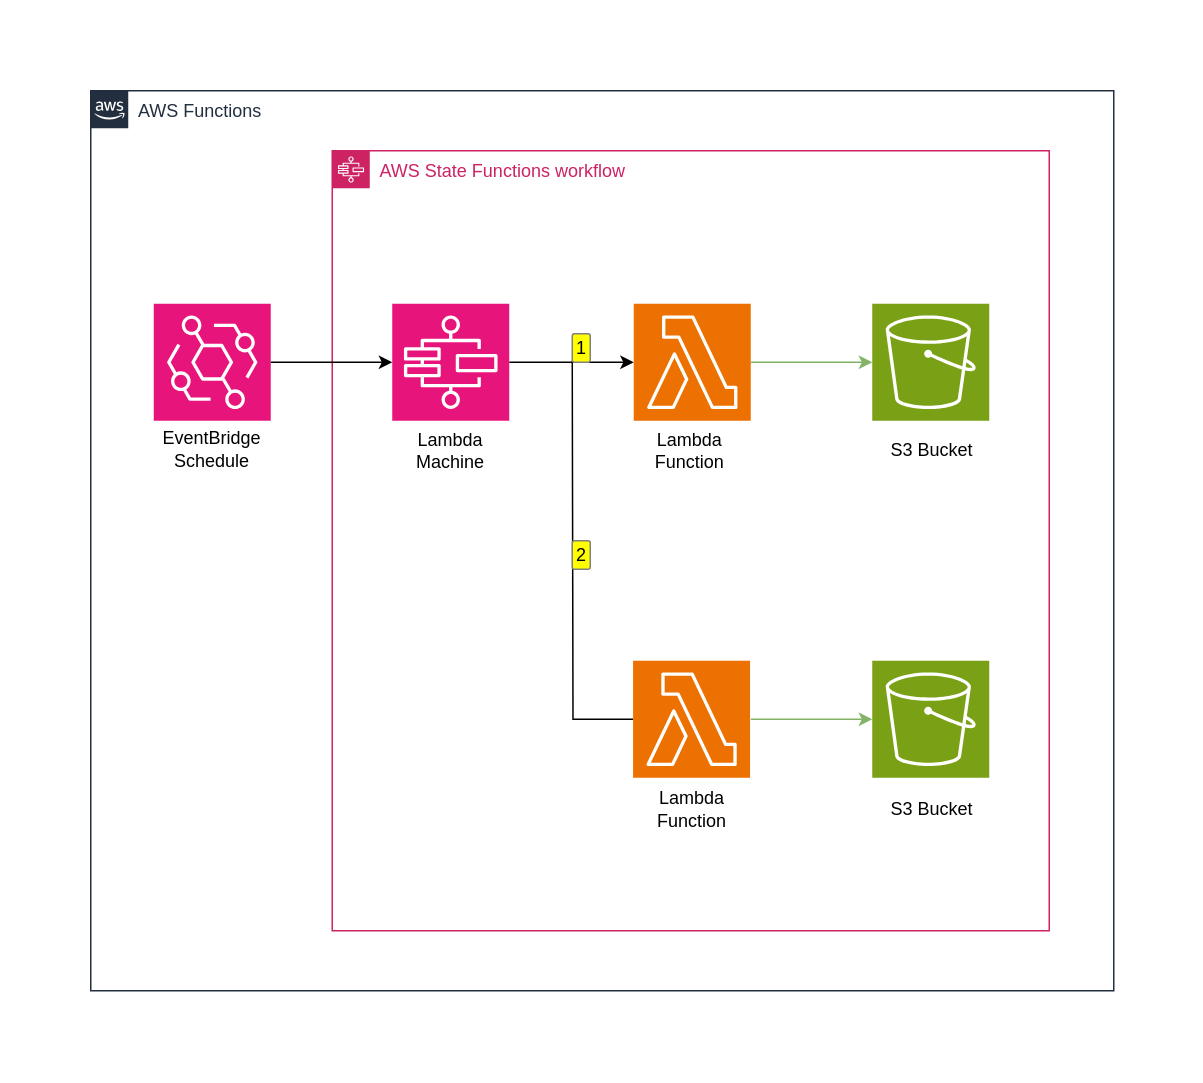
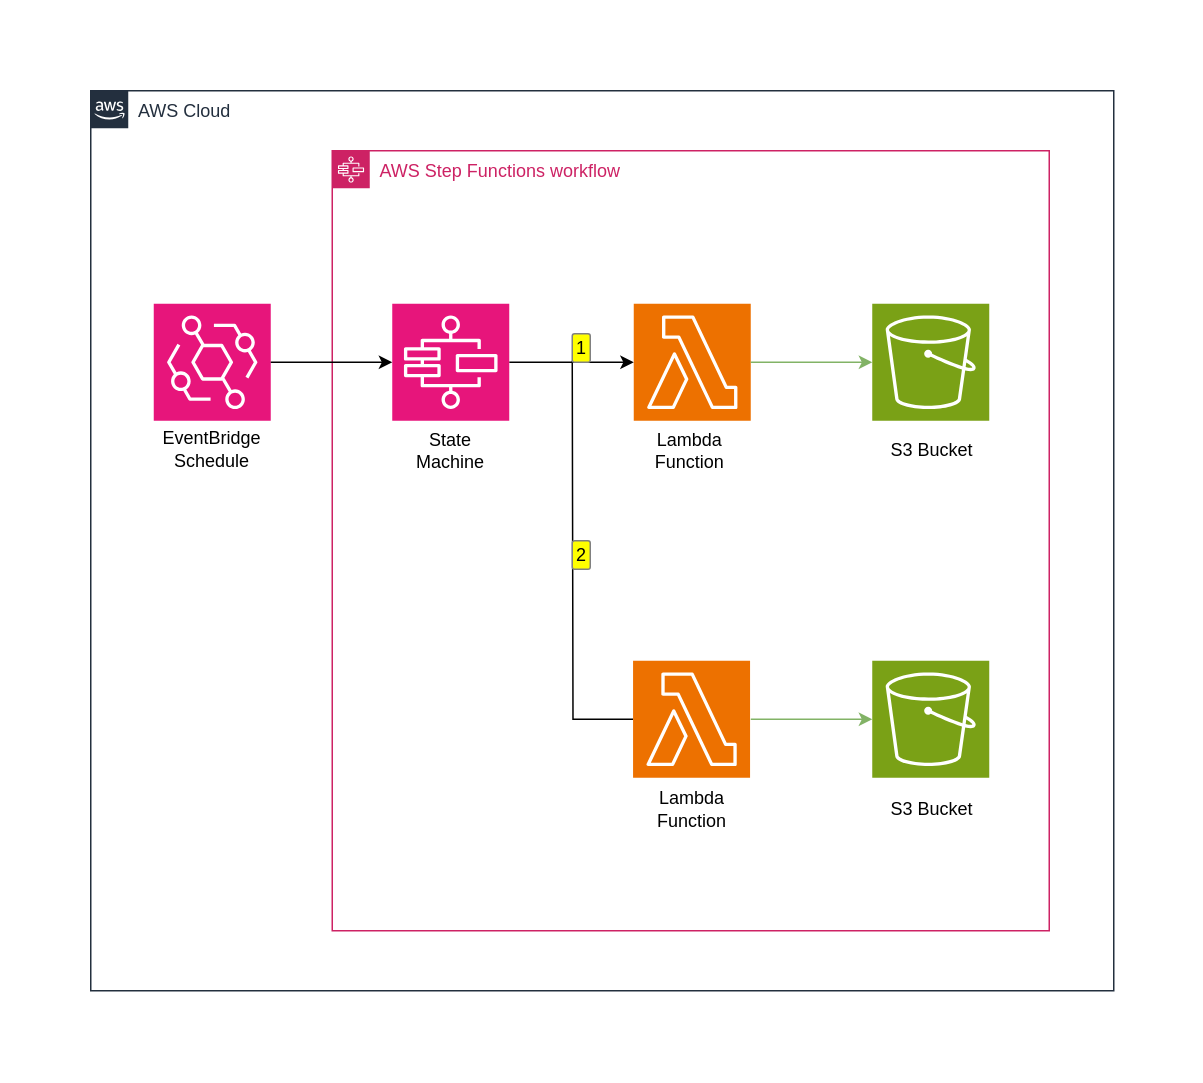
(200, 112) -> (179, 112)
(510, 172) -> (505, 172)
(451, 451) -> (451, 451)
